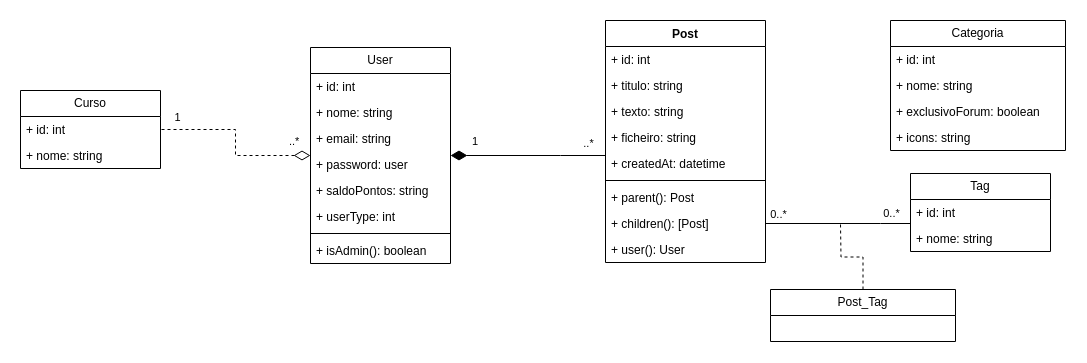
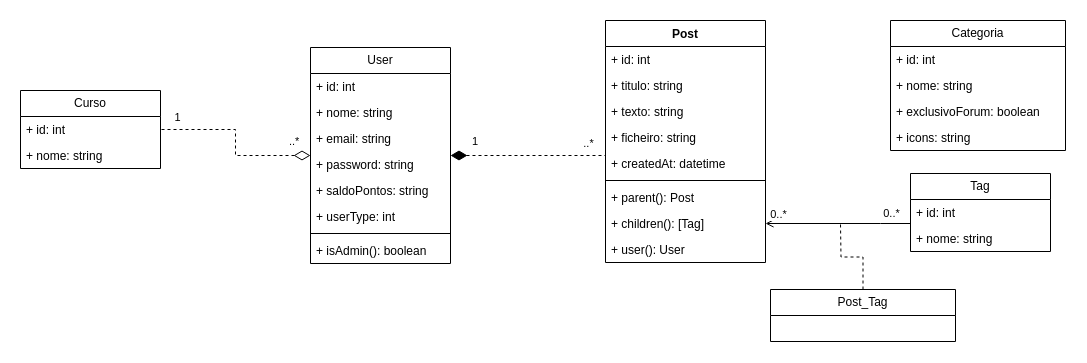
(534, 156) -> (534, 156)
(366, 166) -> (371, 166)
(772, 224) -> (771, 224)
(671, 225) -> (668, 225)
